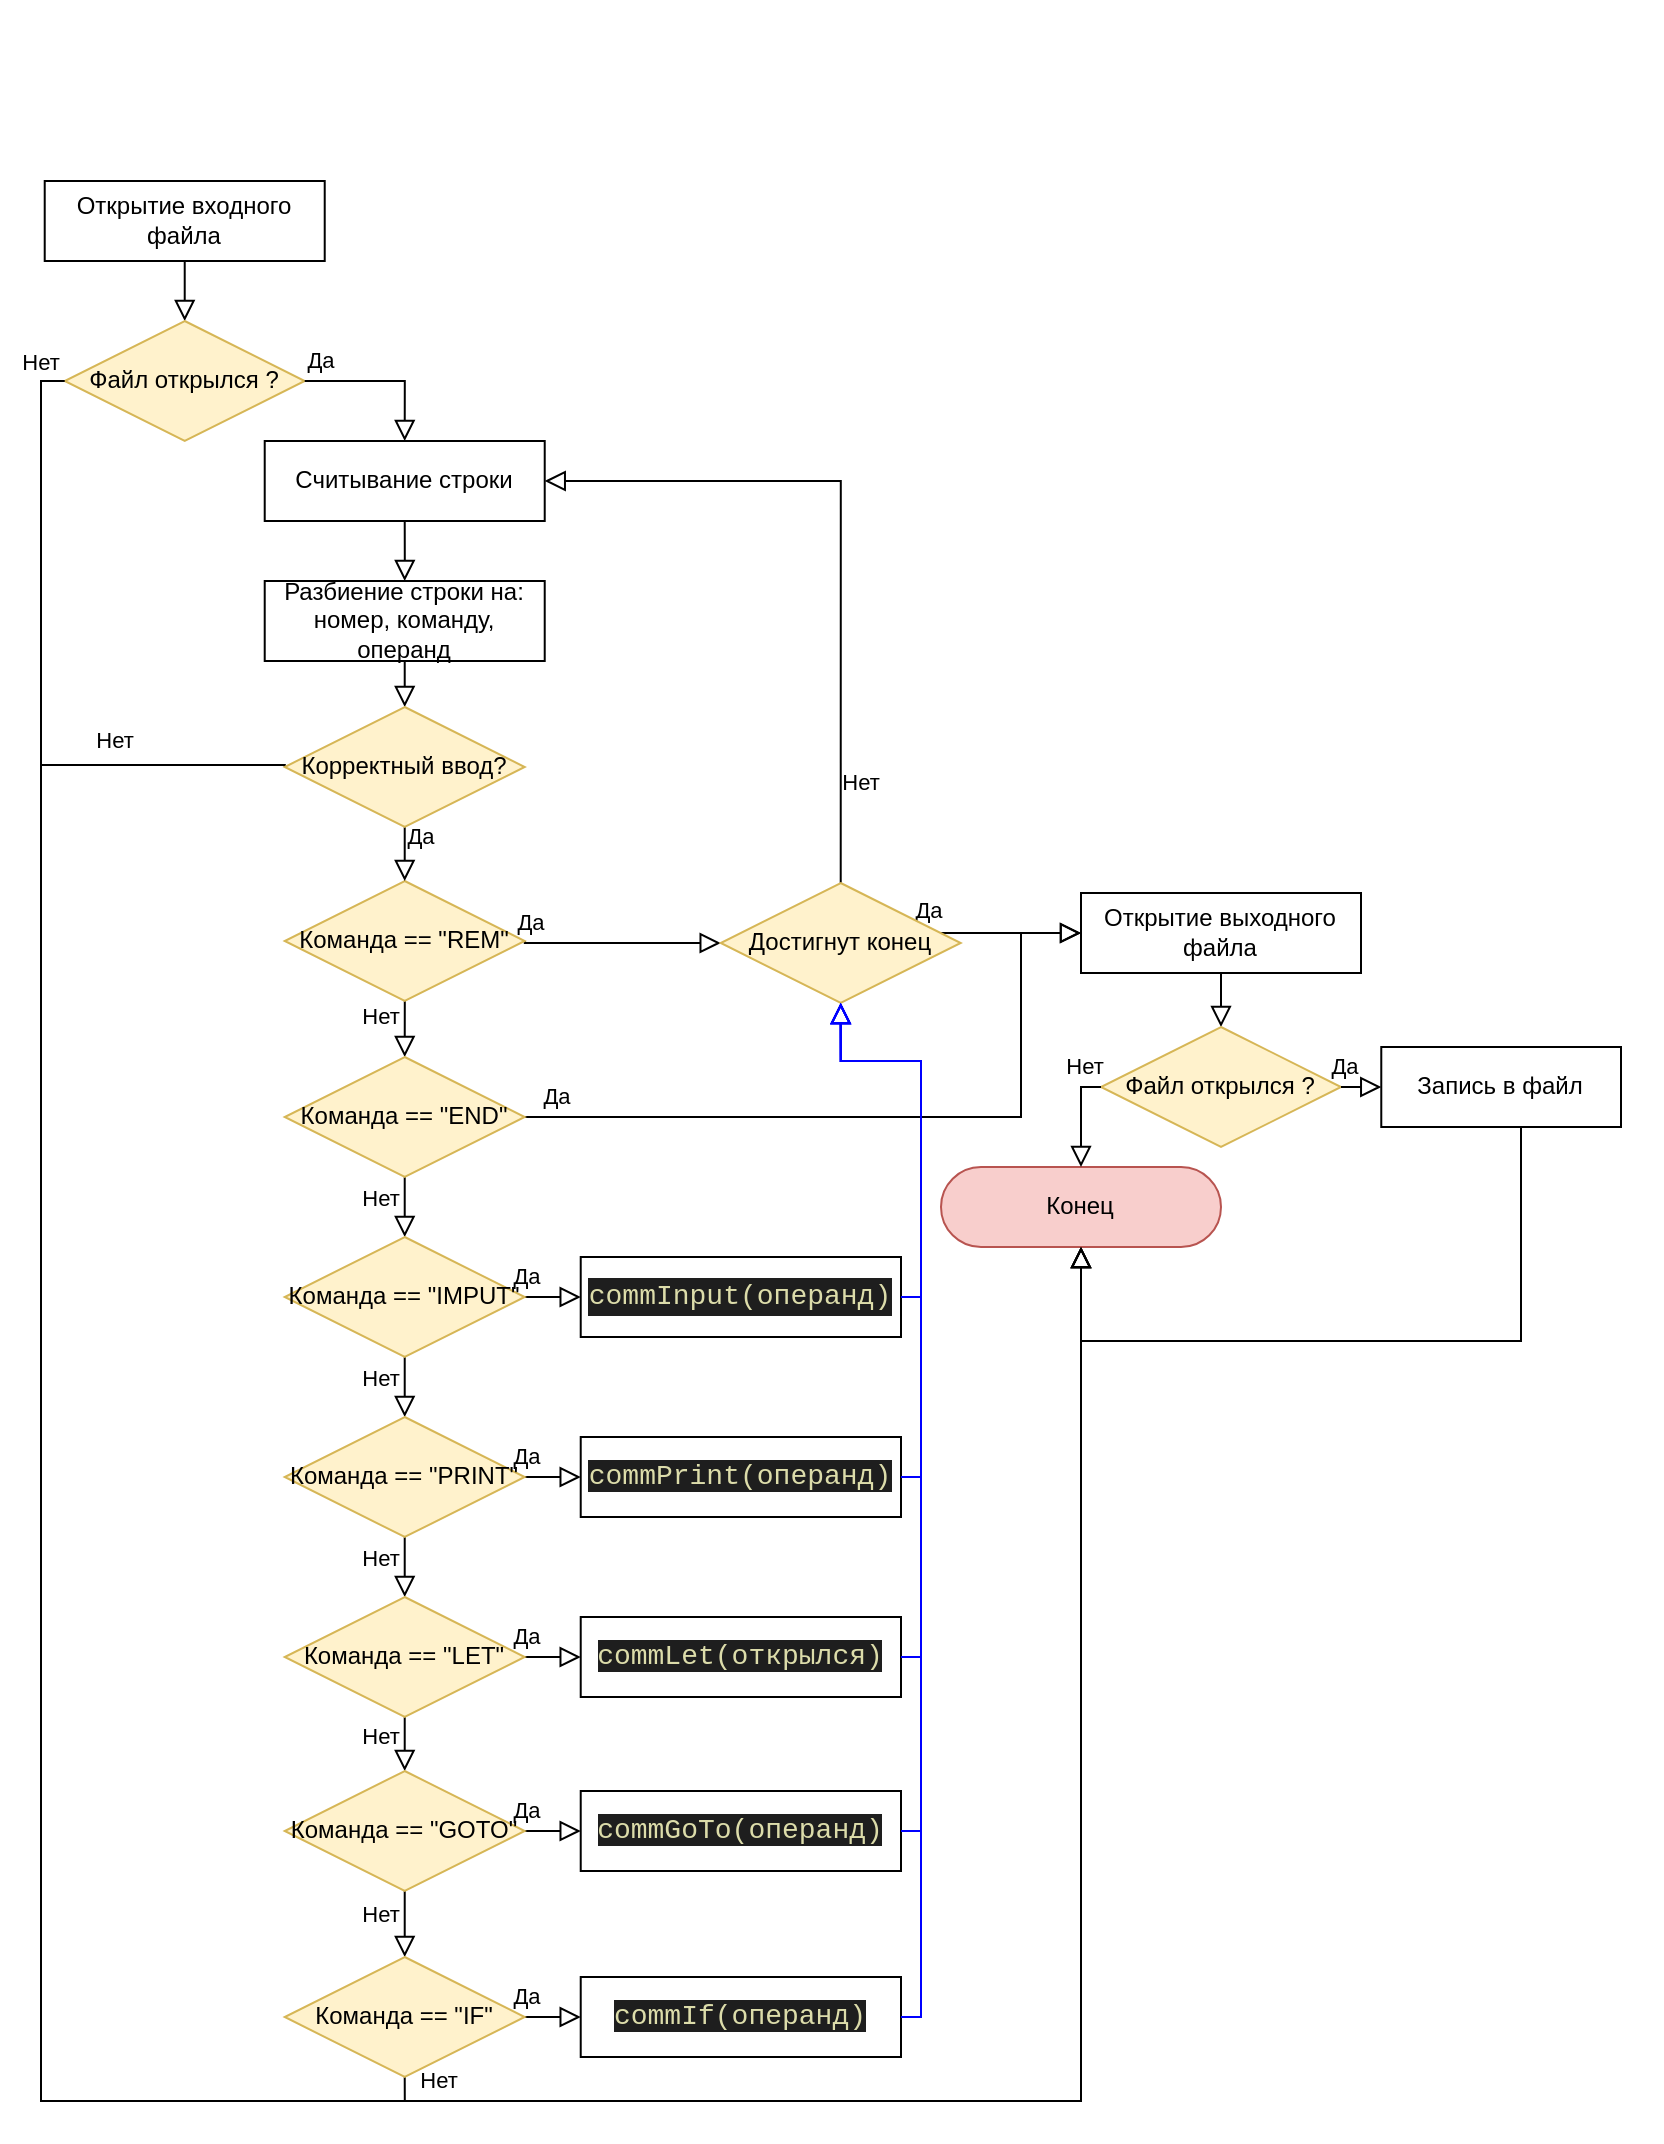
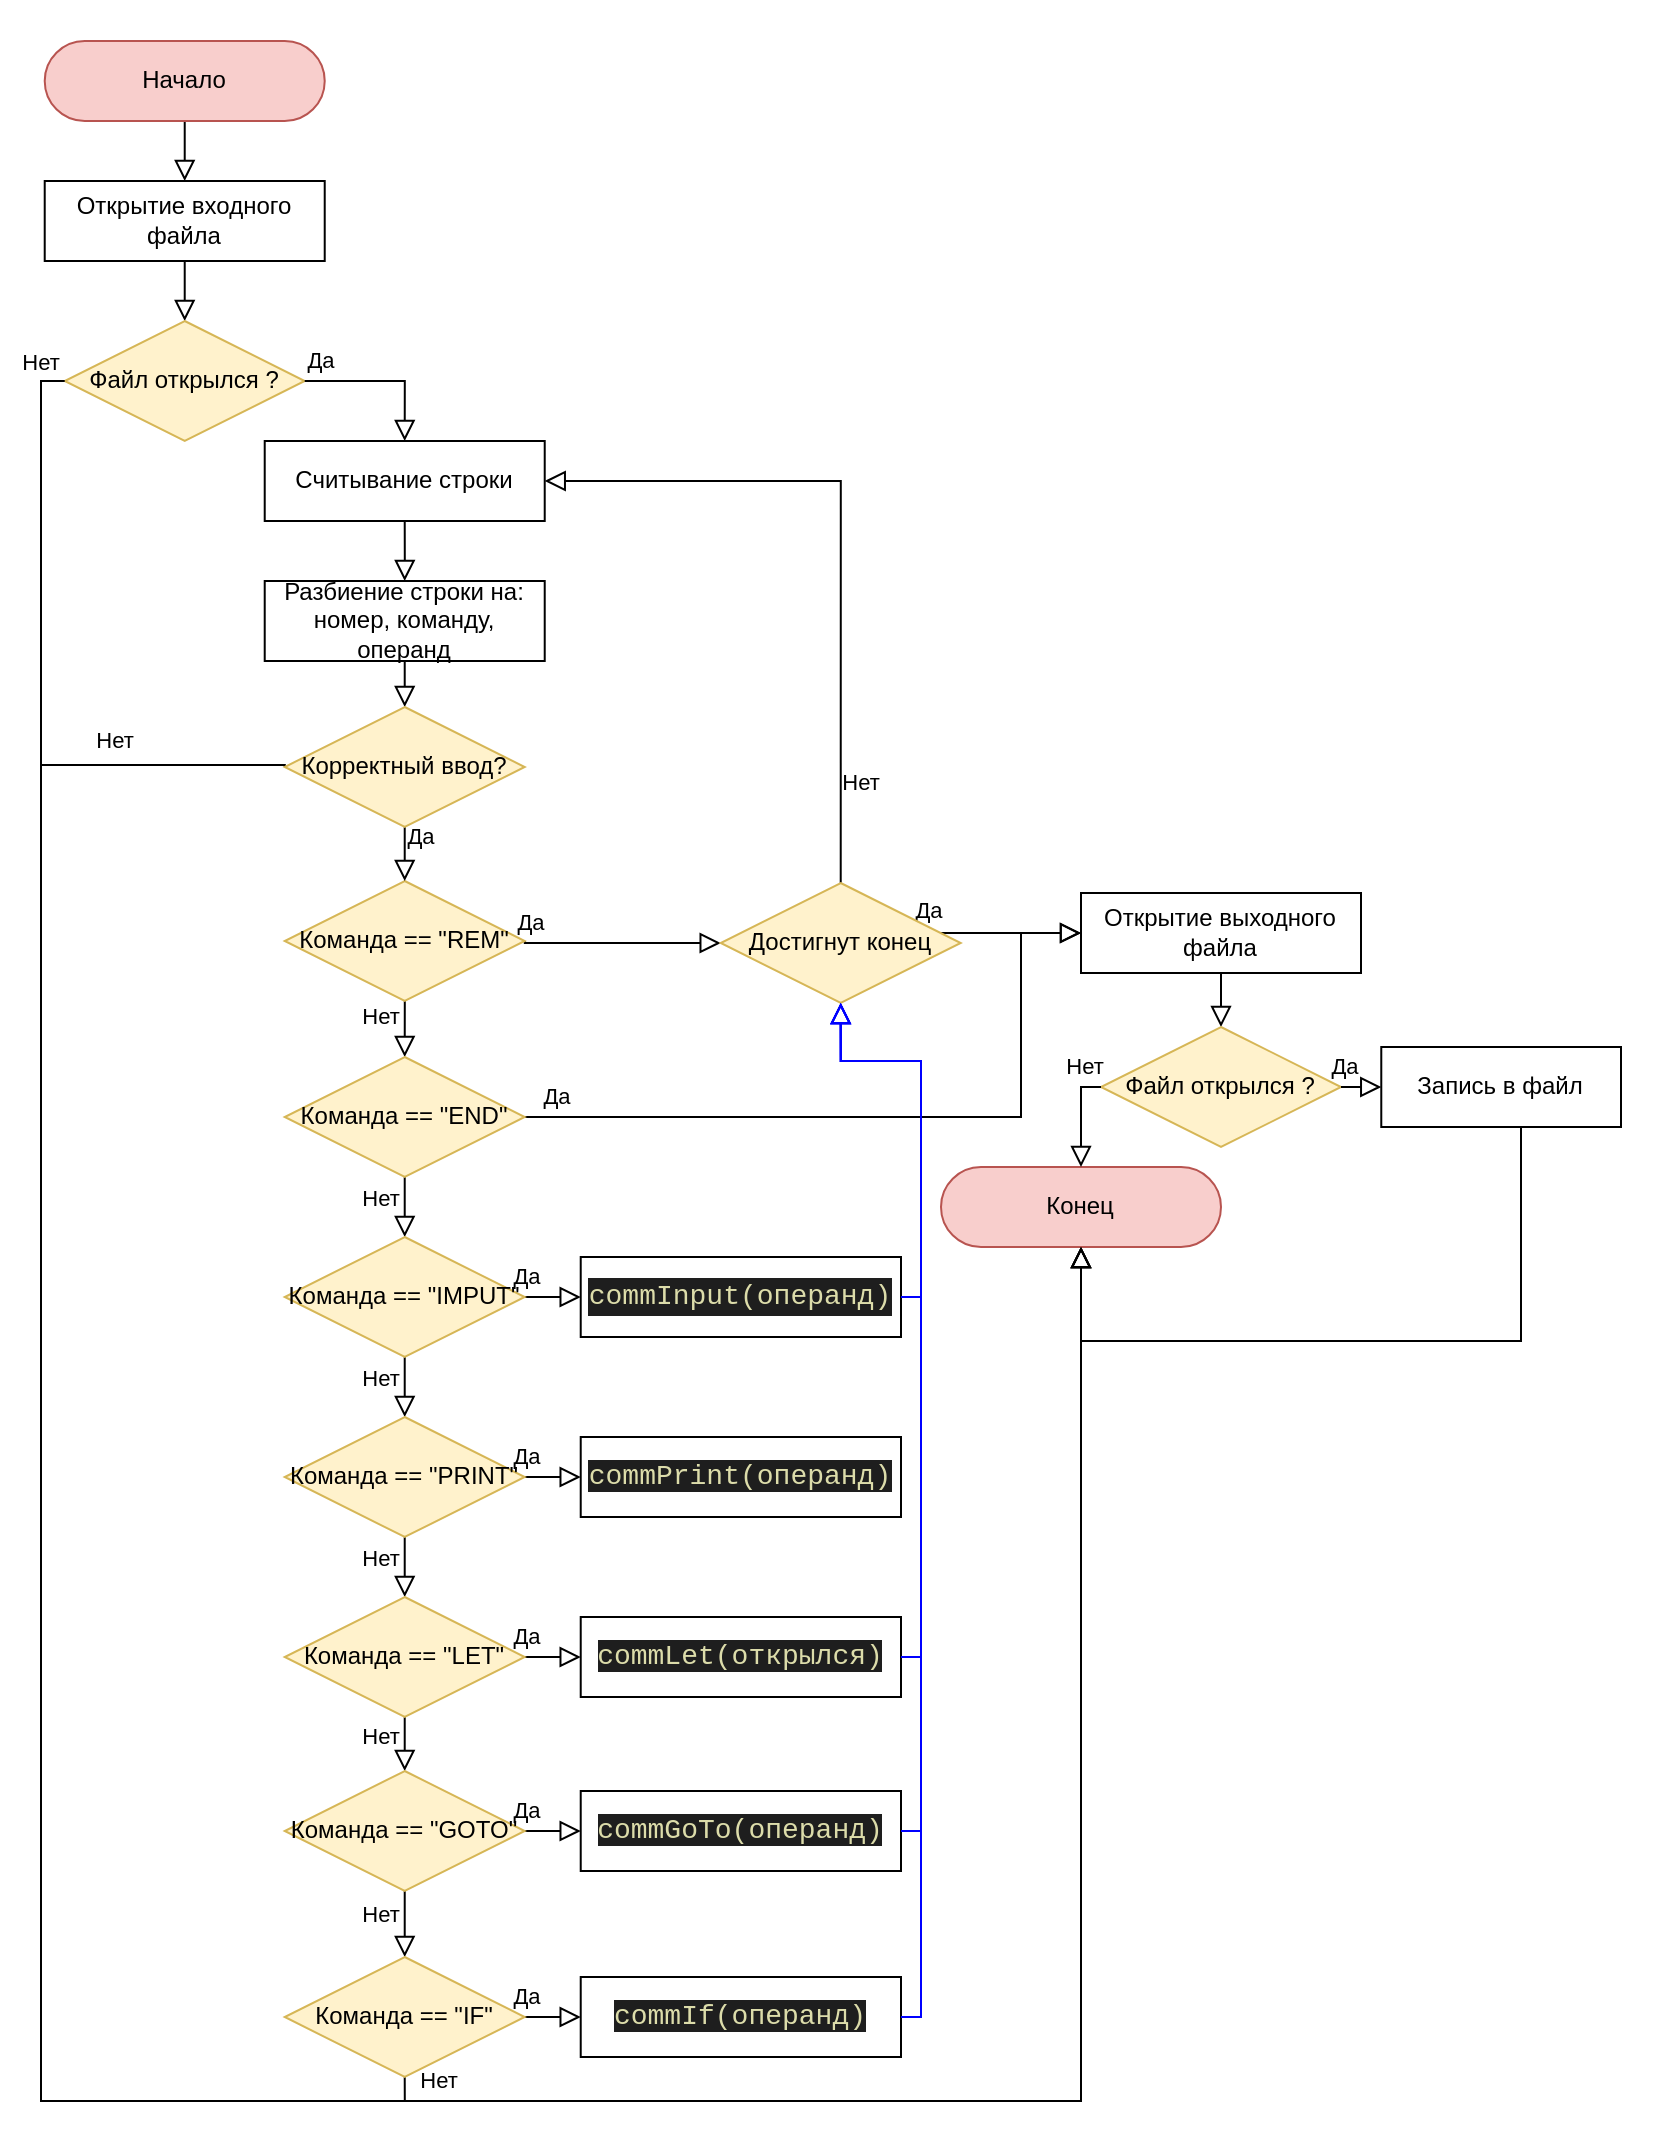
none -> (185, 81)
none -> (185, 140)
(909, 1477) -> none
